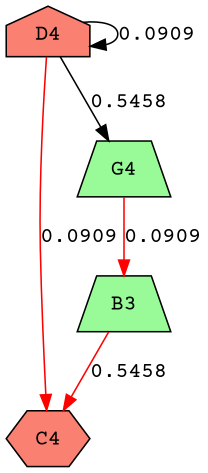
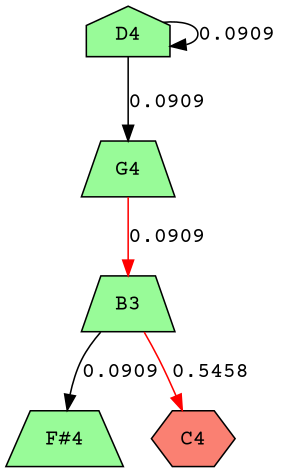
(48, 34) -> (128, 34)
(129, 102) -> (167, 102)
(40, 226) -> none
none -> (65, 439)
